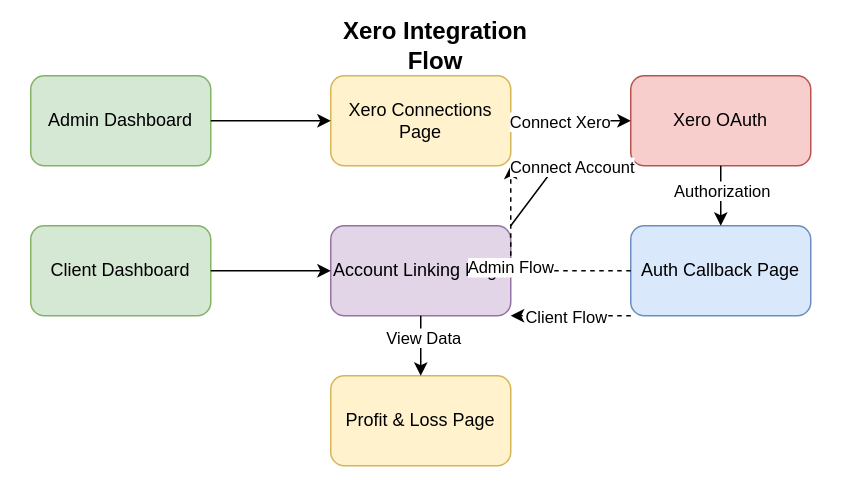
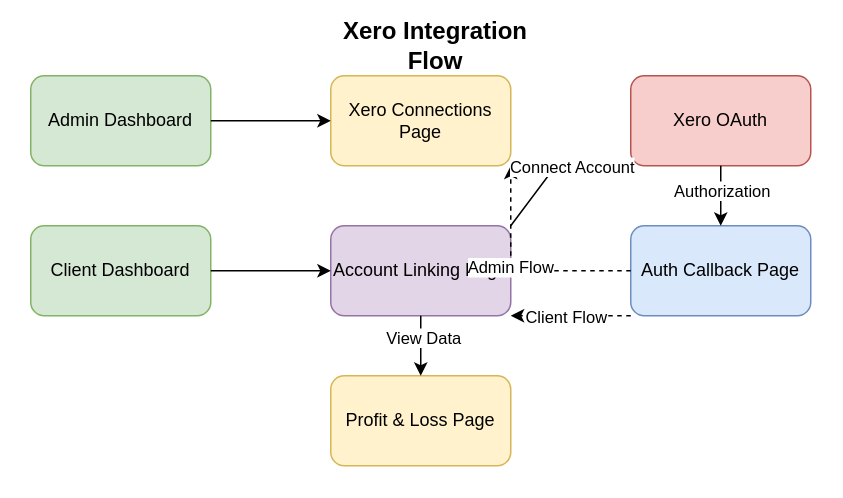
(566, 121) -> none
